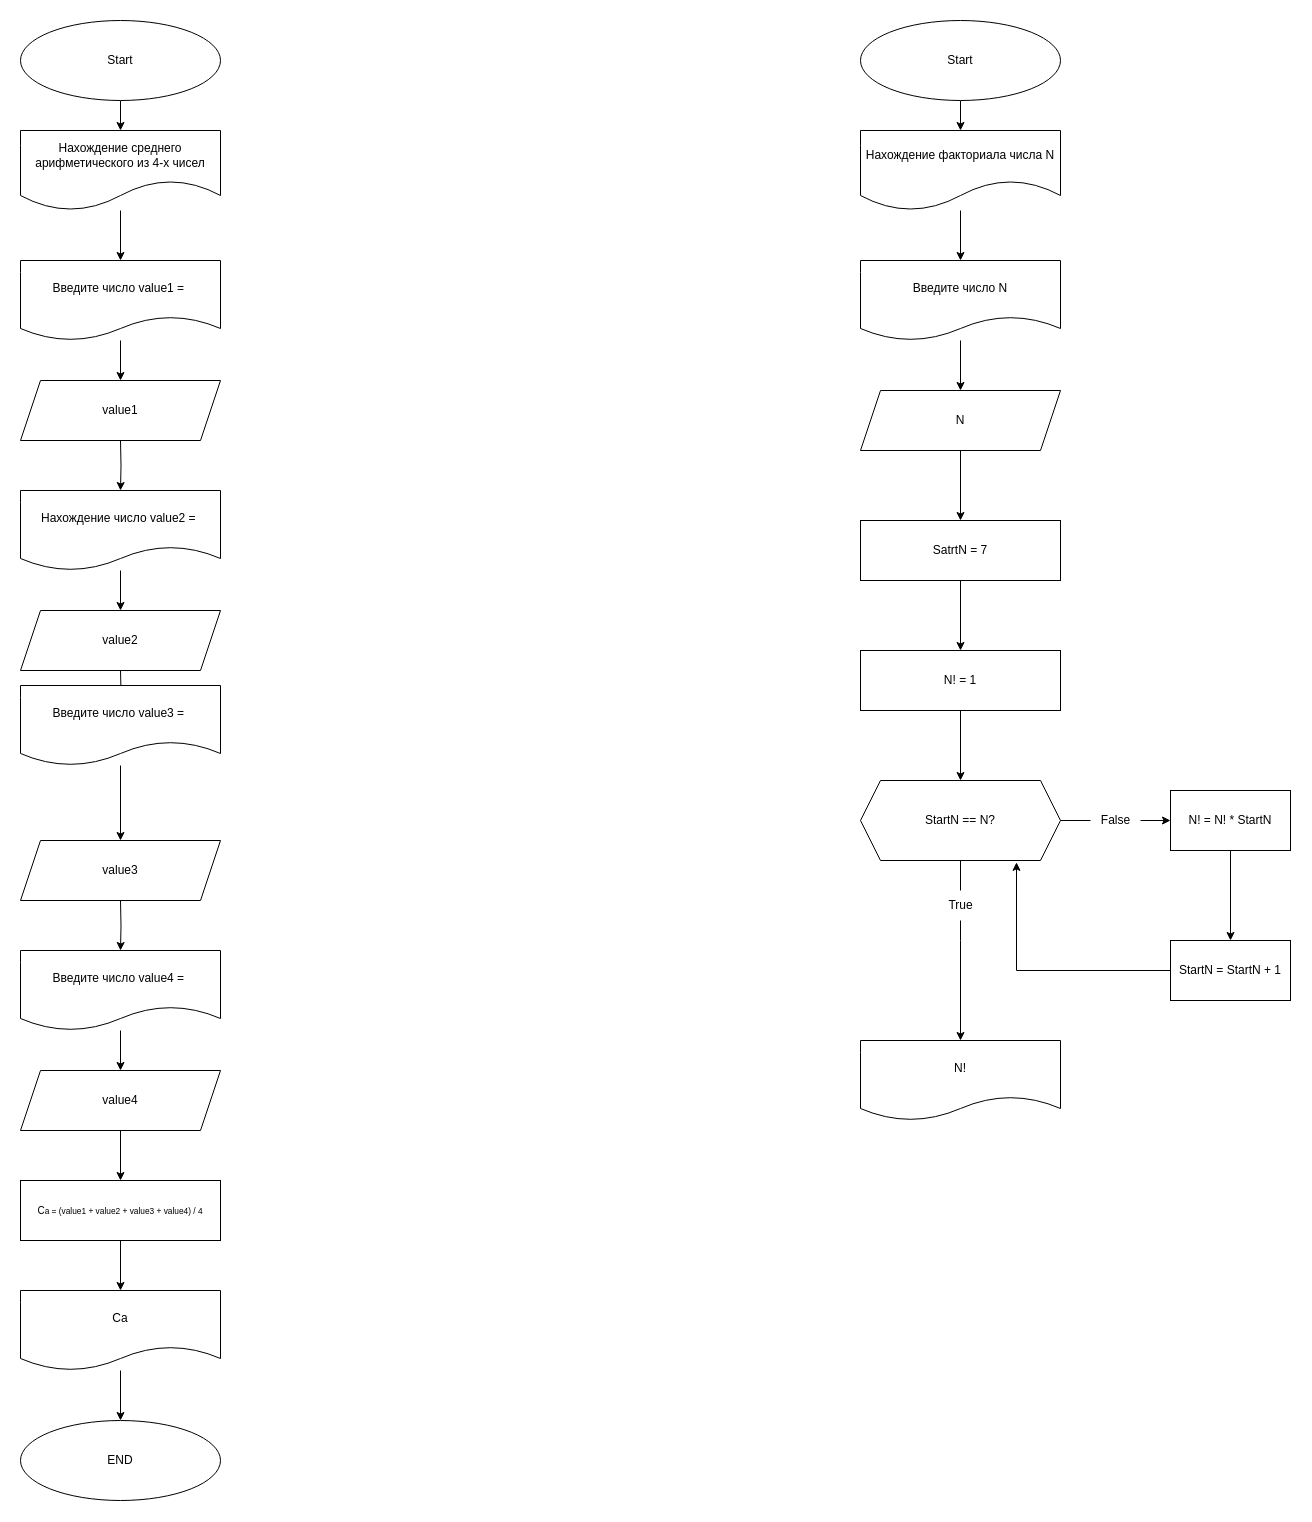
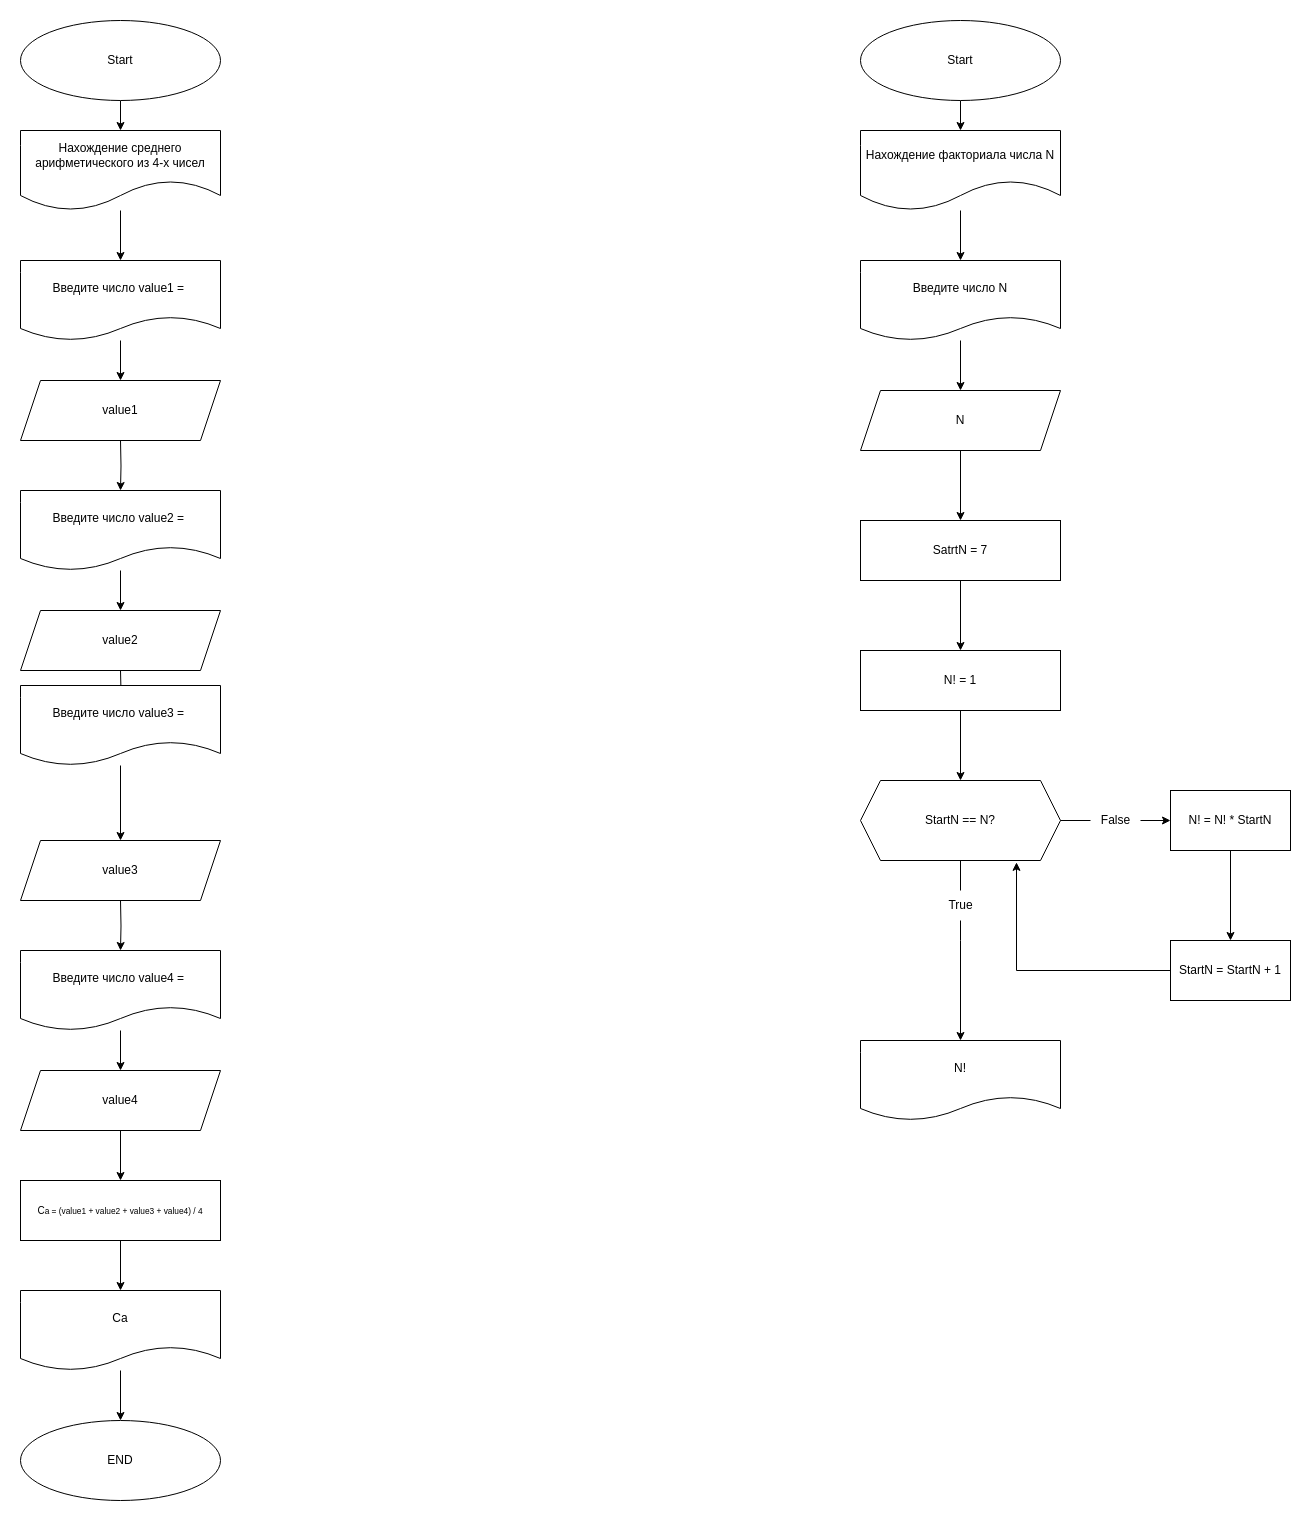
(121, 519) -> (121, 519)
